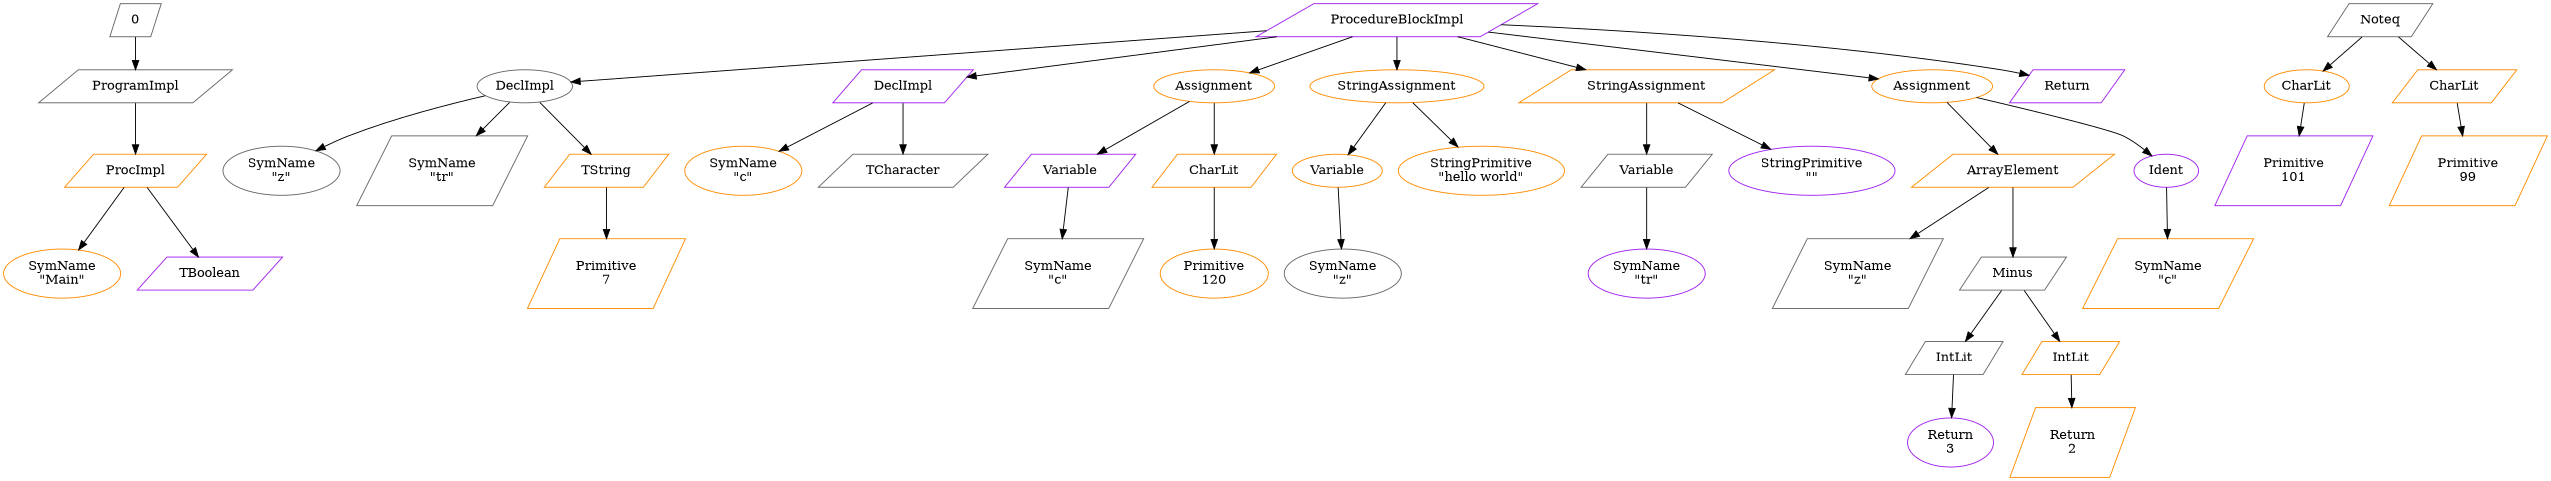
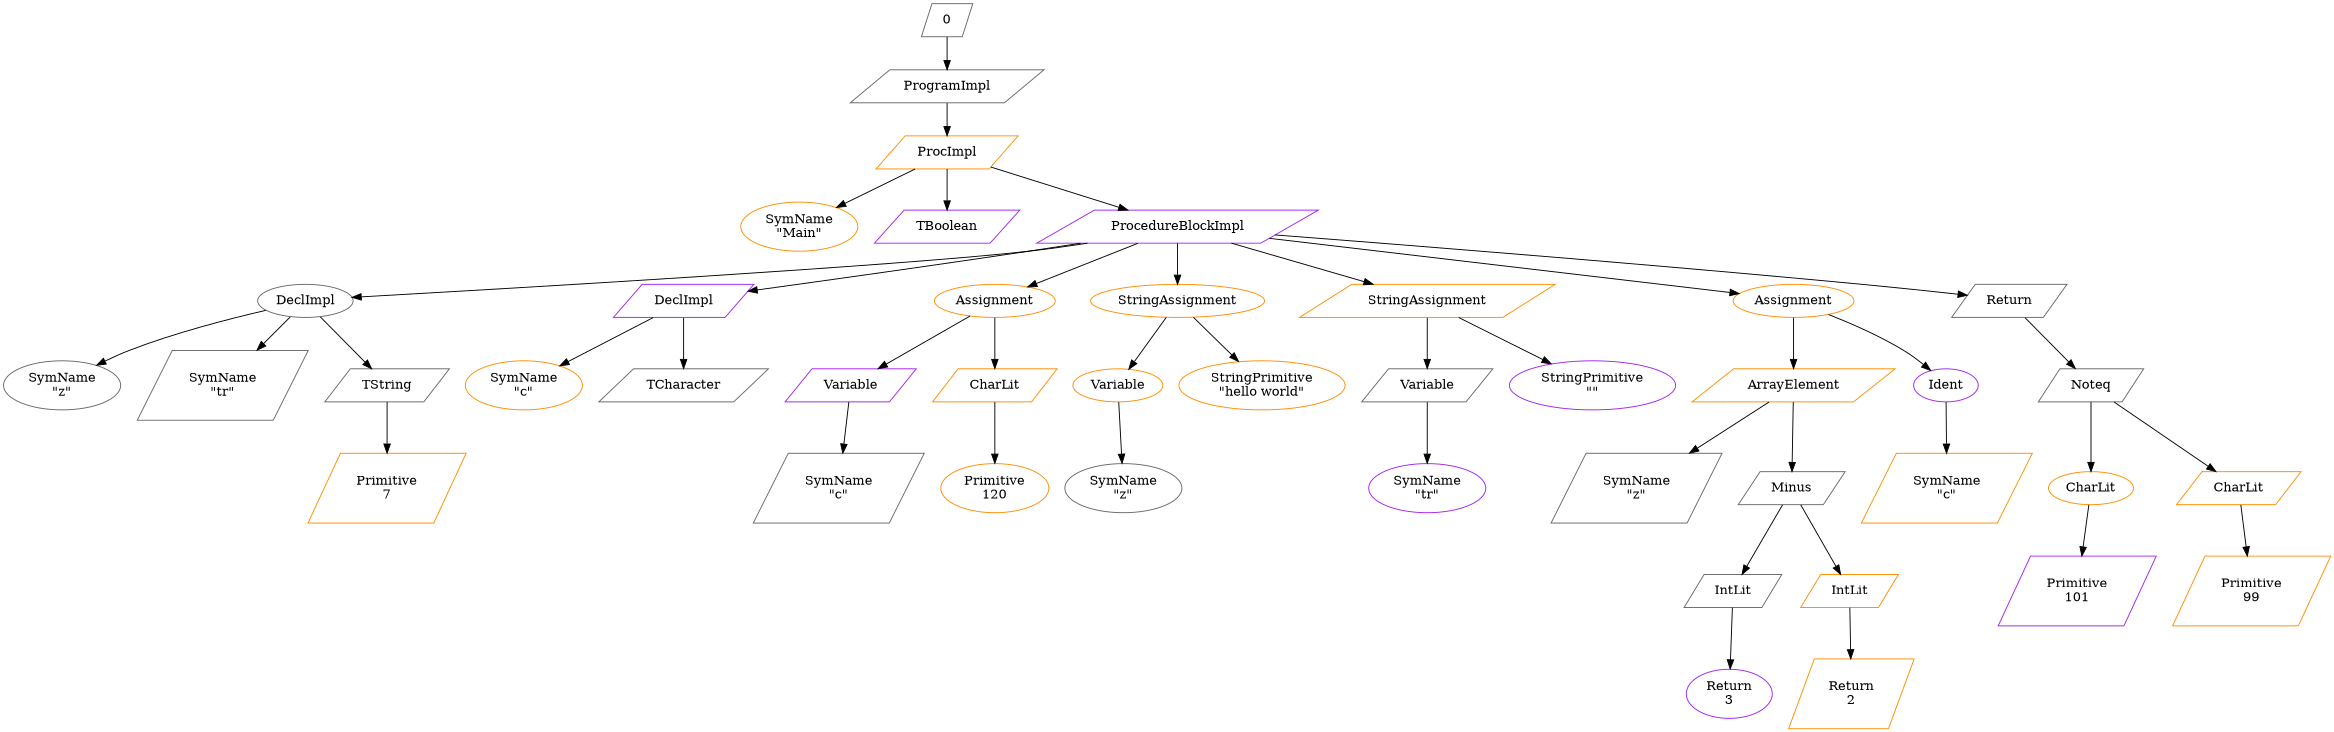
(2067, 86) -> (2009, 301)
(607, 171) -> (387, 385)
none -> (1055, 187)
none -> (2047, 340)
